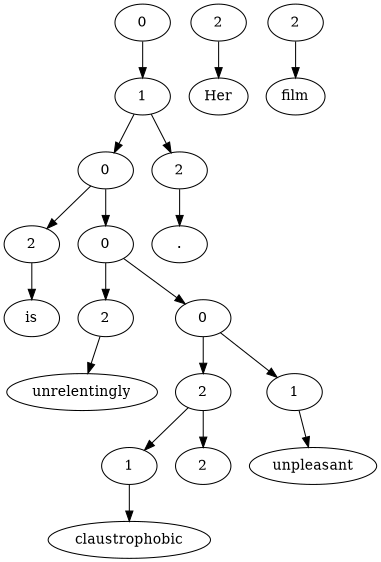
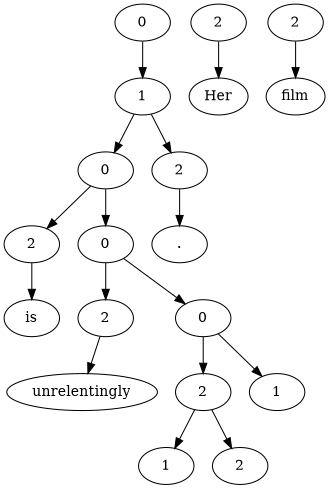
(313, 466) -> none
(129, 540) -> none
